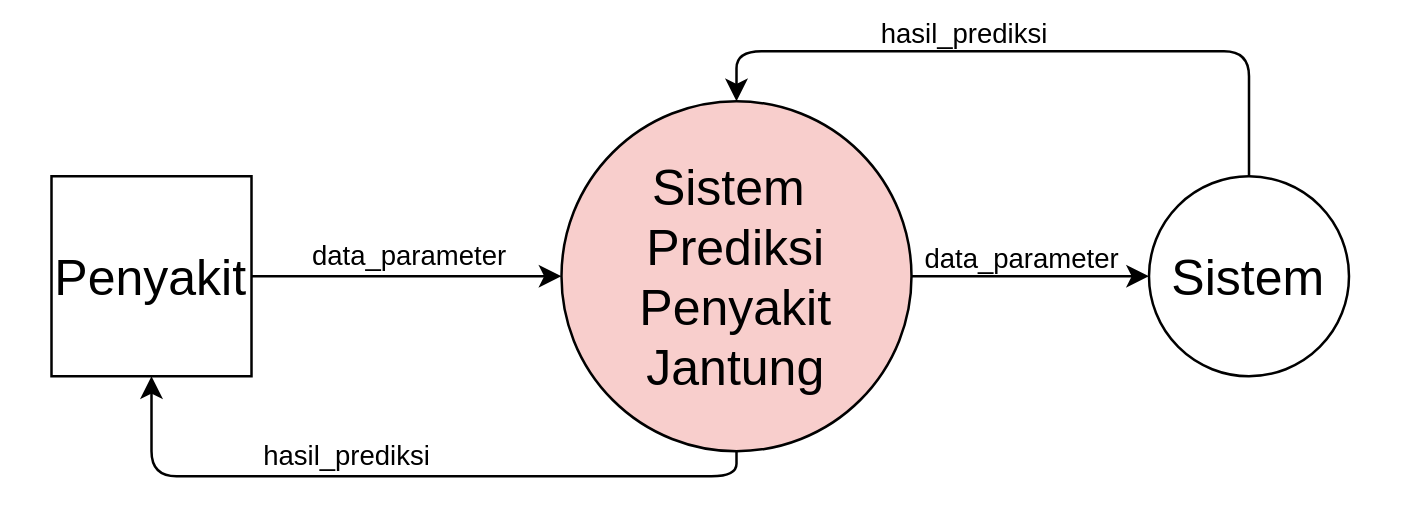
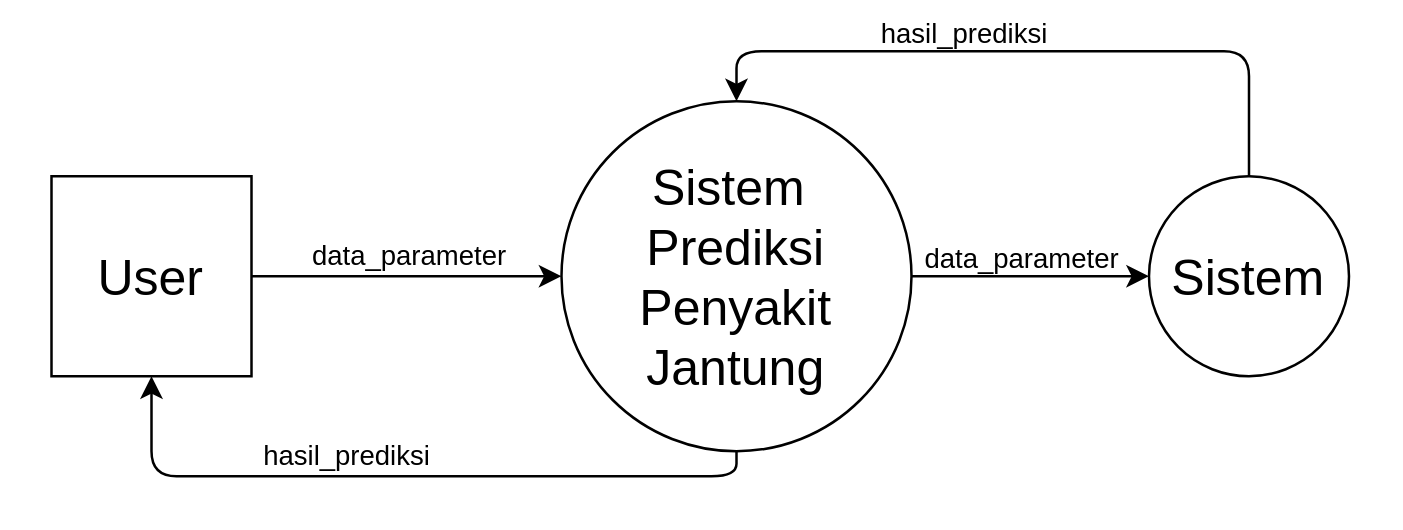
(151, 276) -> (151, 276)
(736, 276) -> (736, 276)
